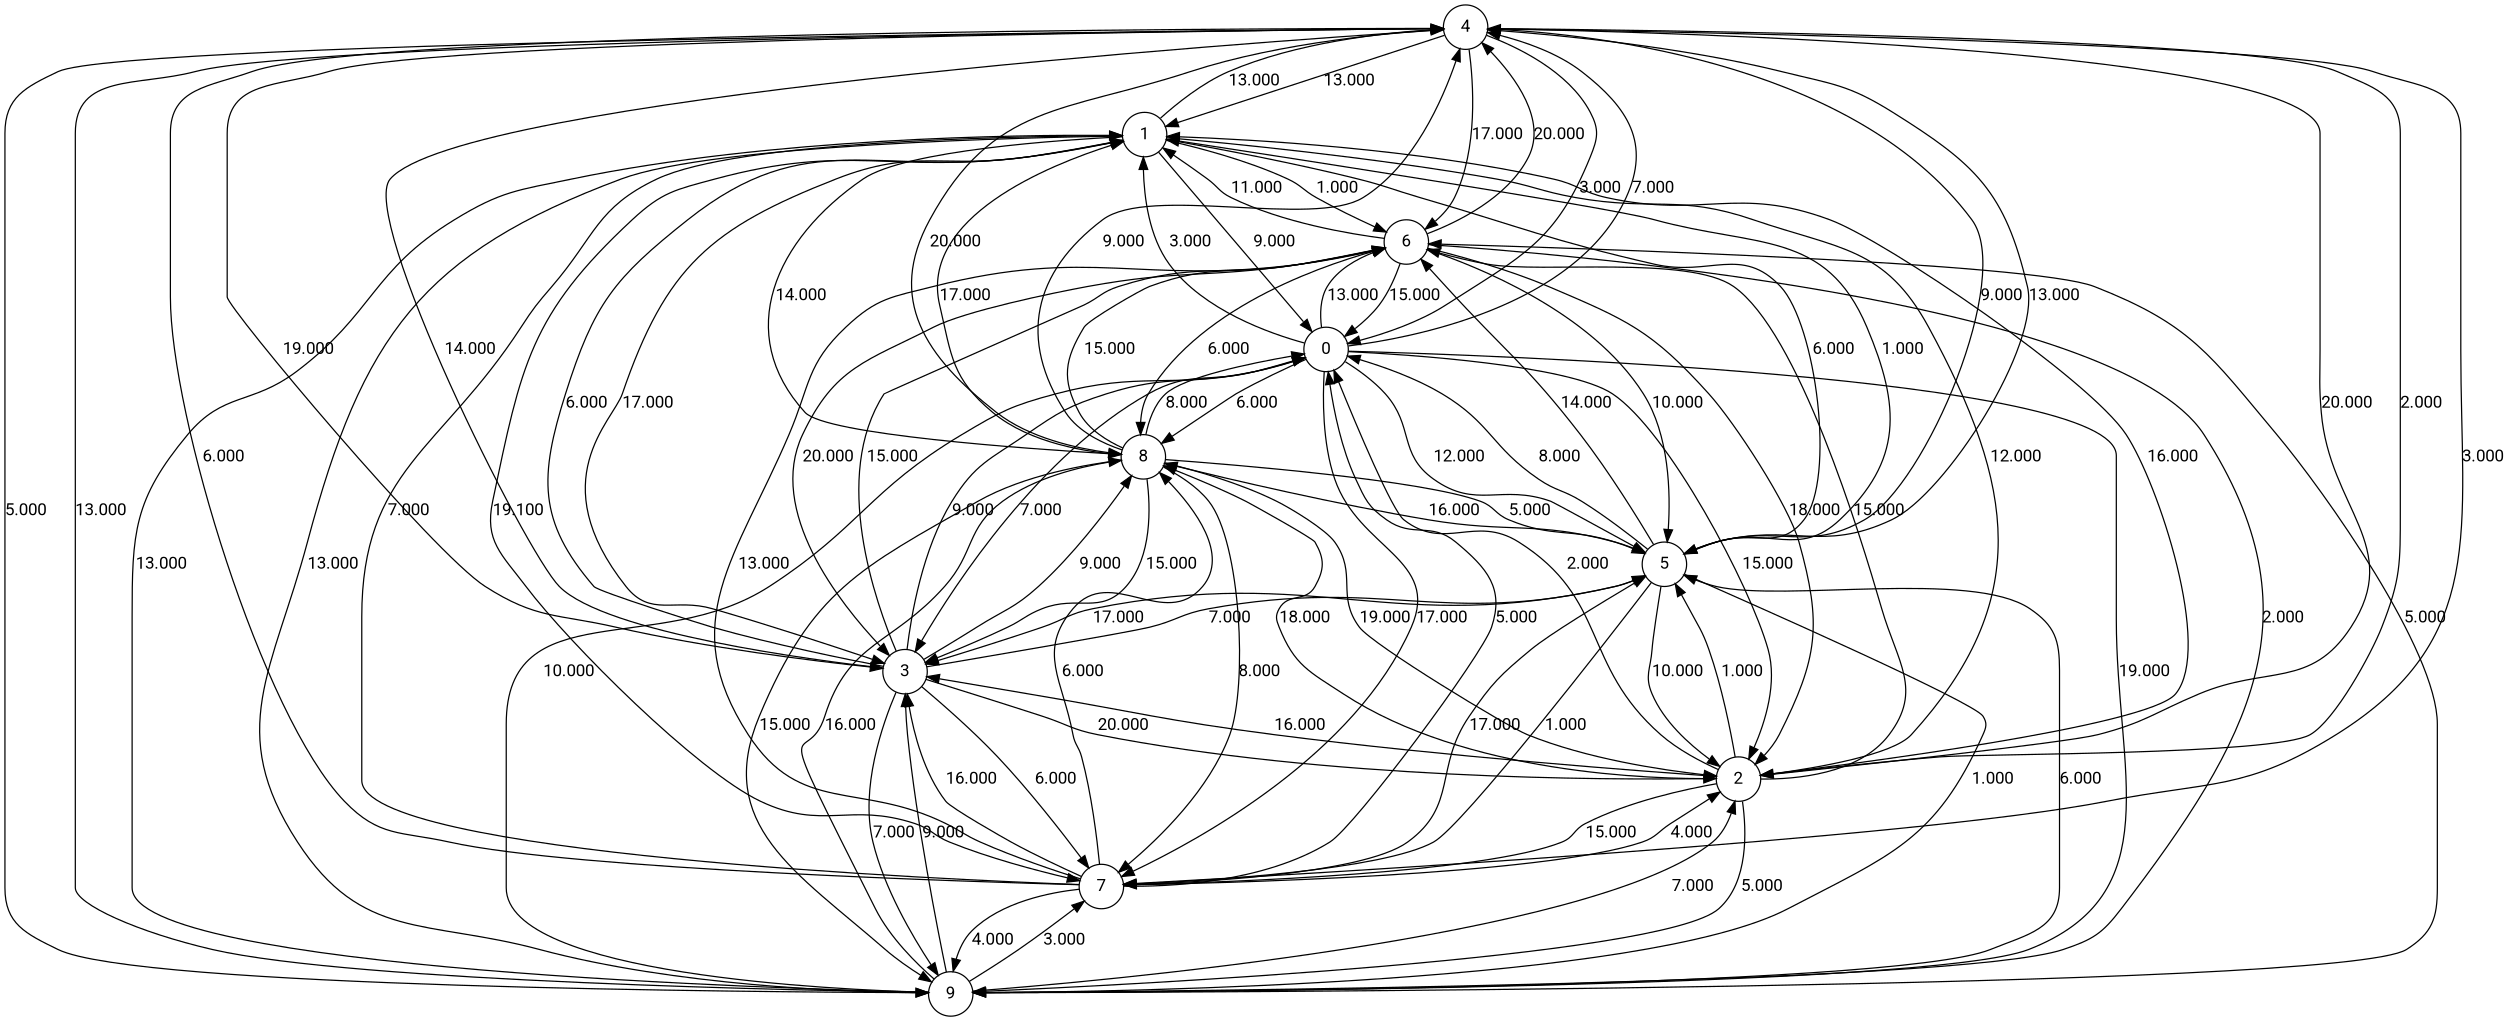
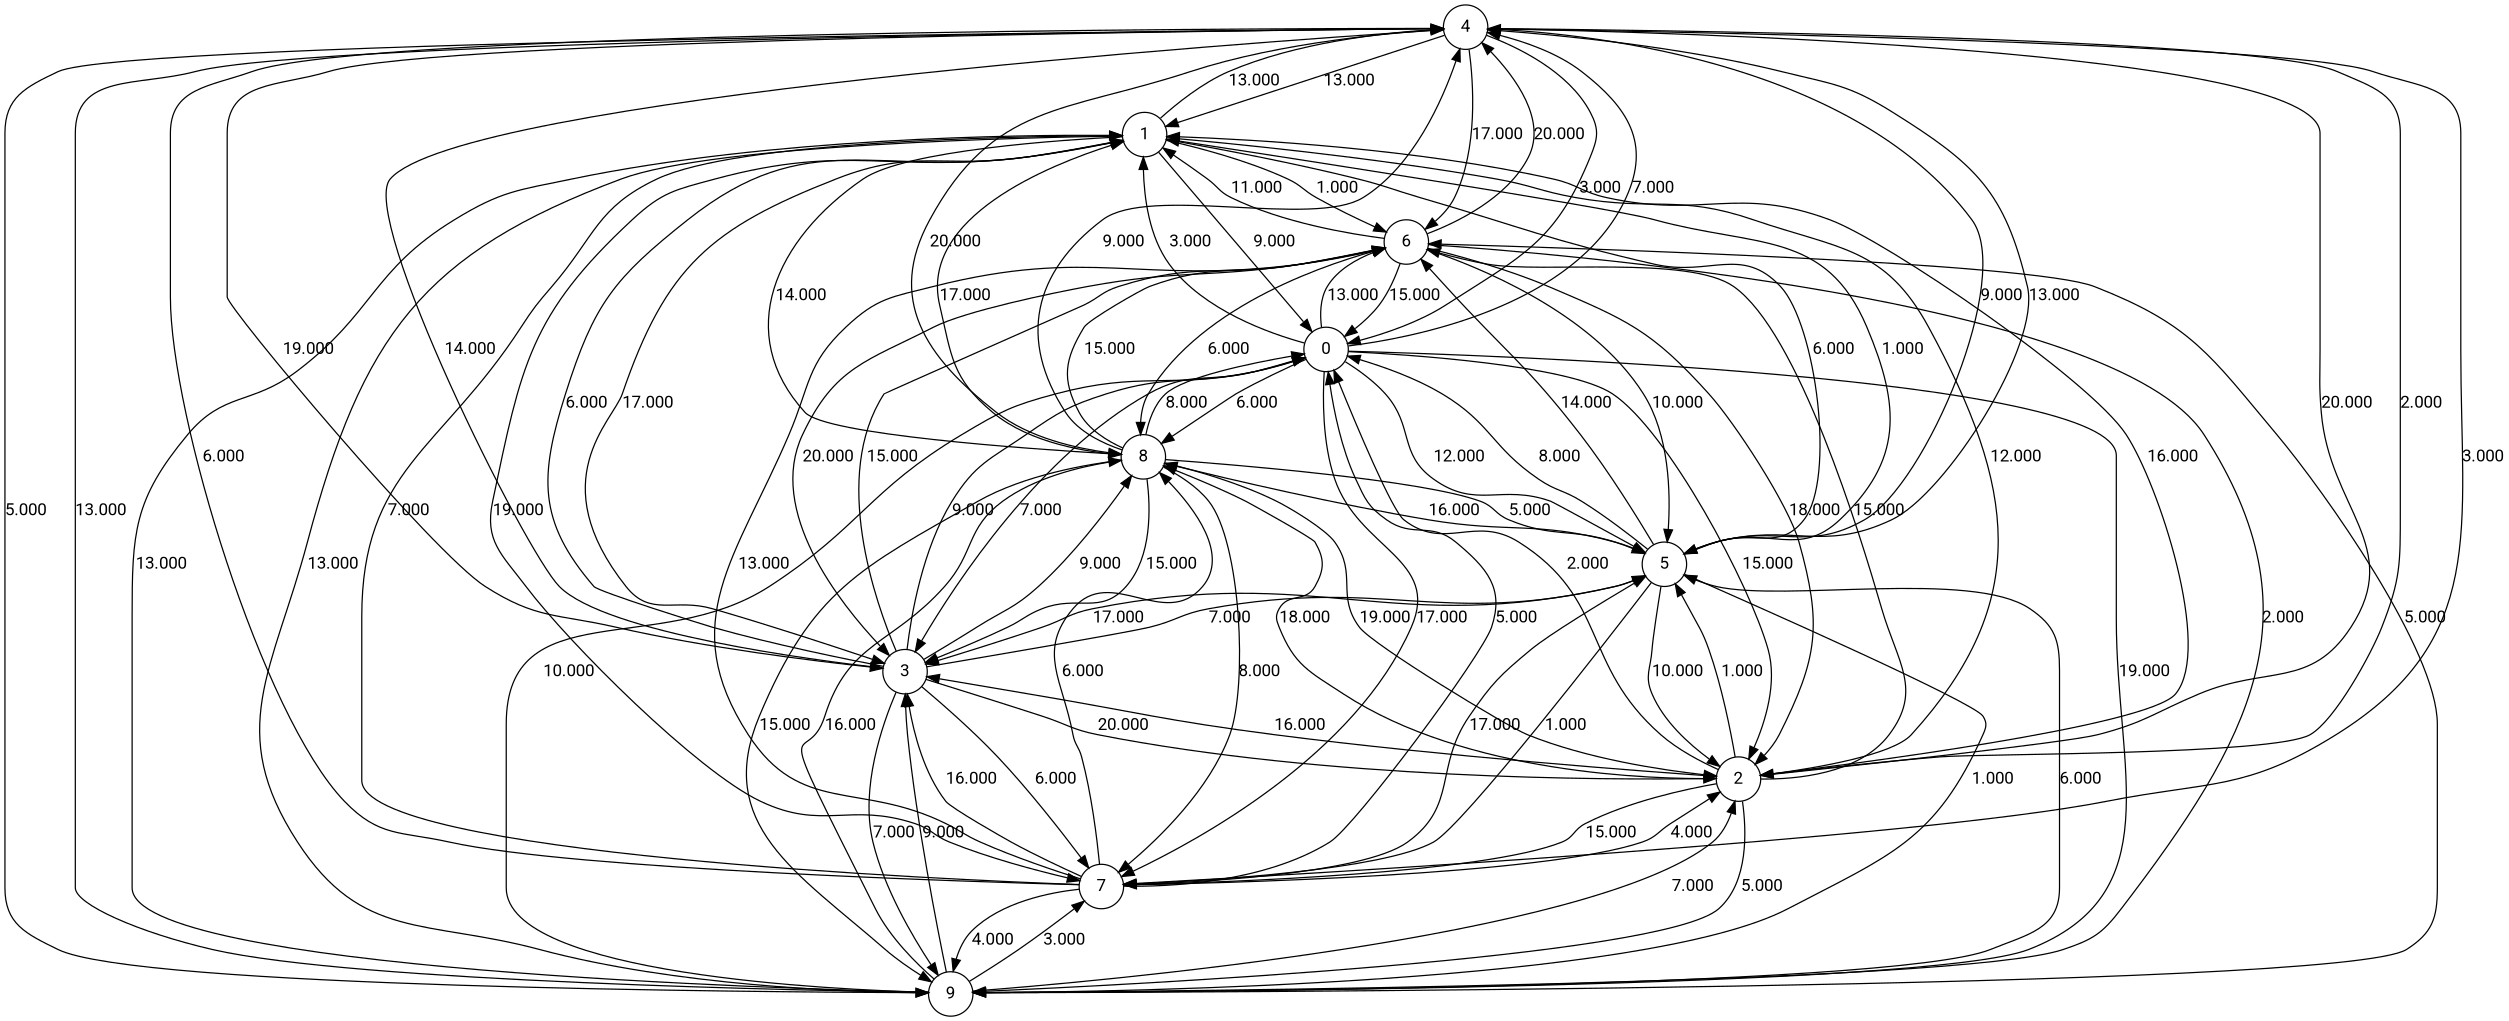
(519, 511) -> (519, 511)
